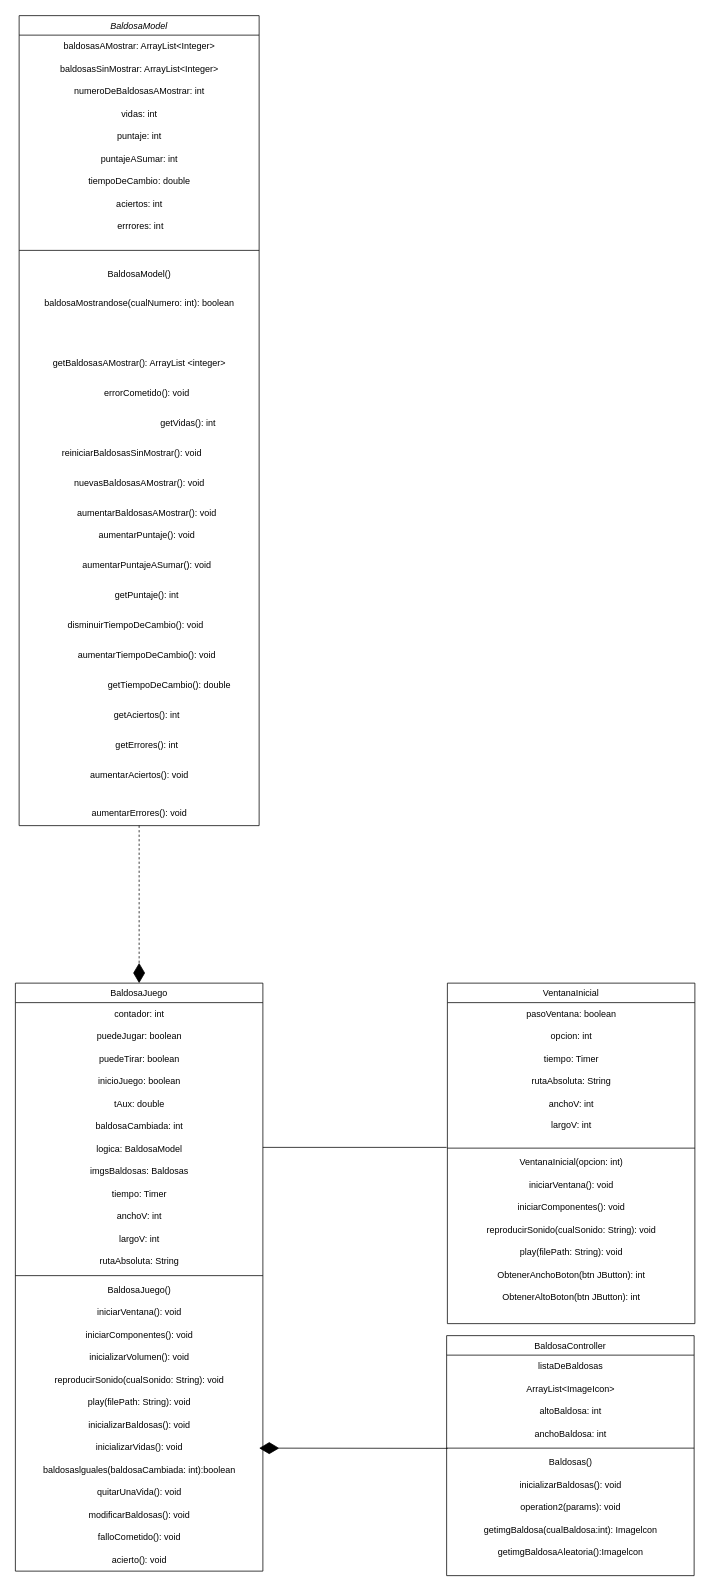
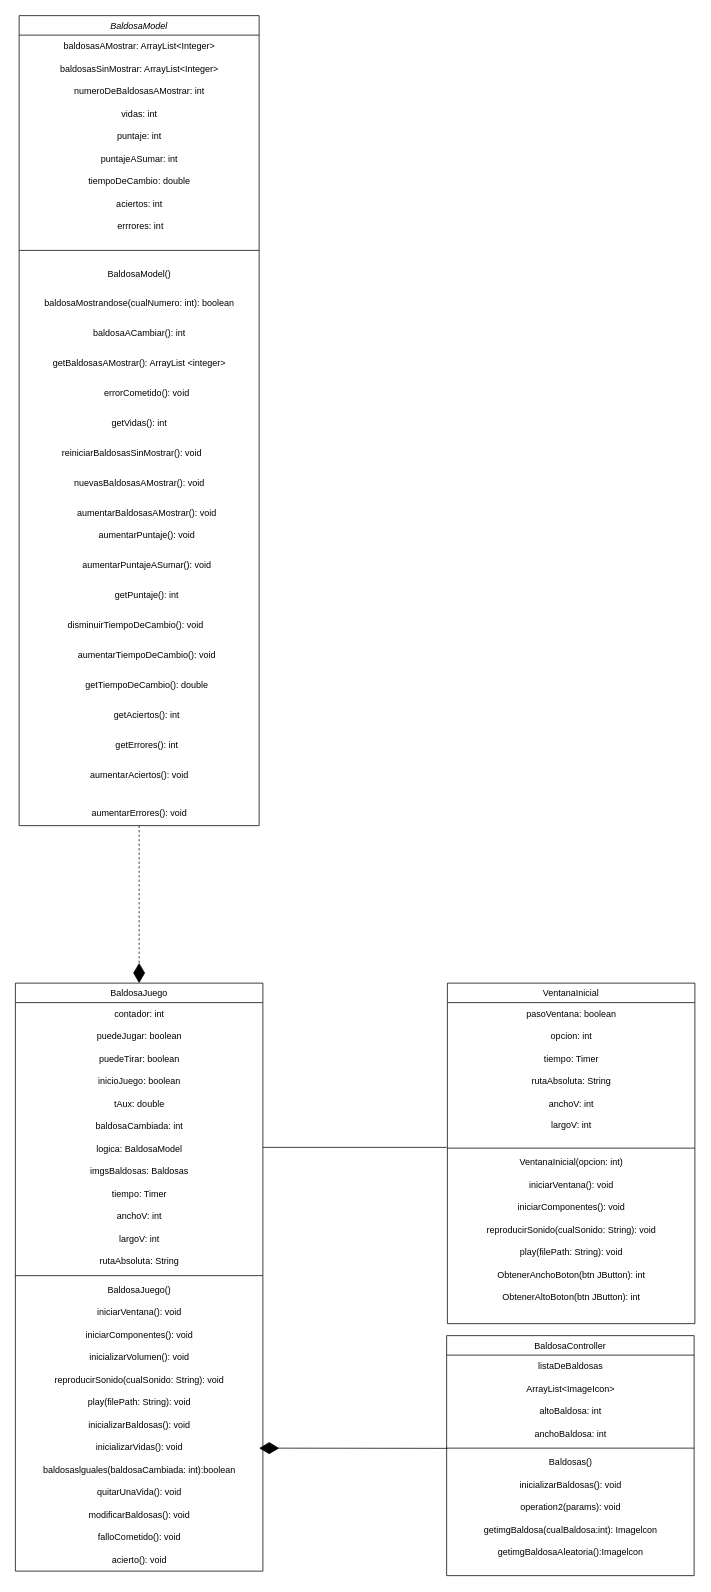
none -> (139, 333)
(188, 423) -> (139, 423)
(169, 685) -> (147, 685)
